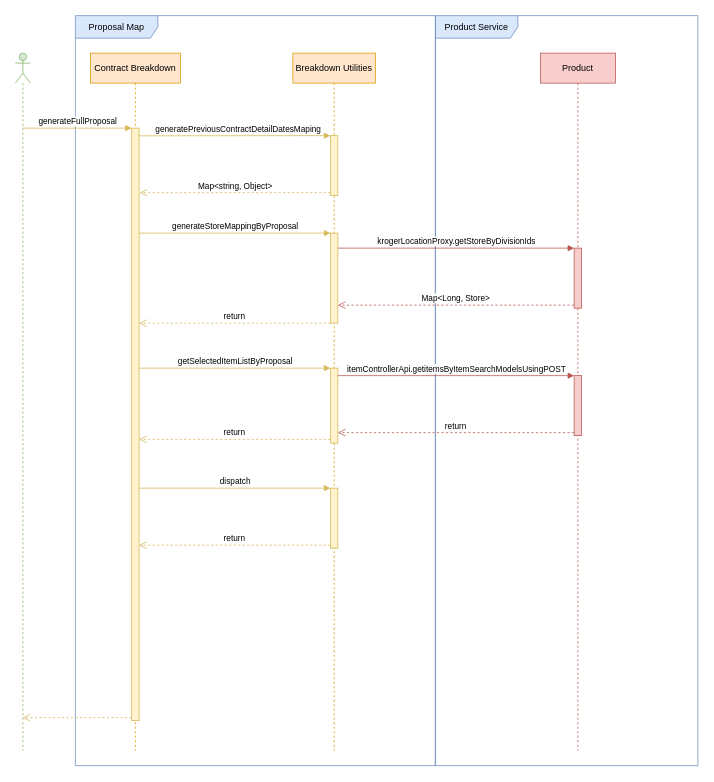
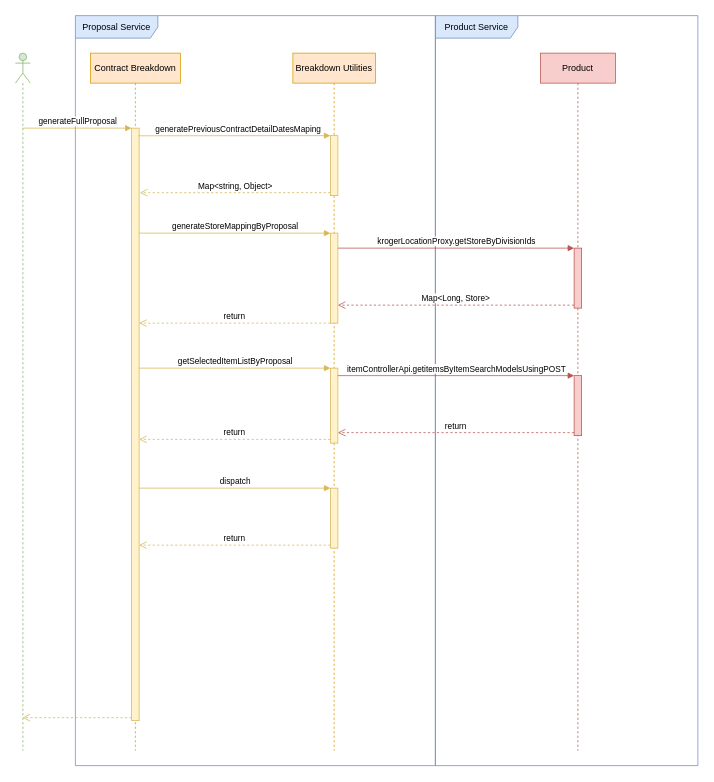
(117, 27) -> (117, 27)
